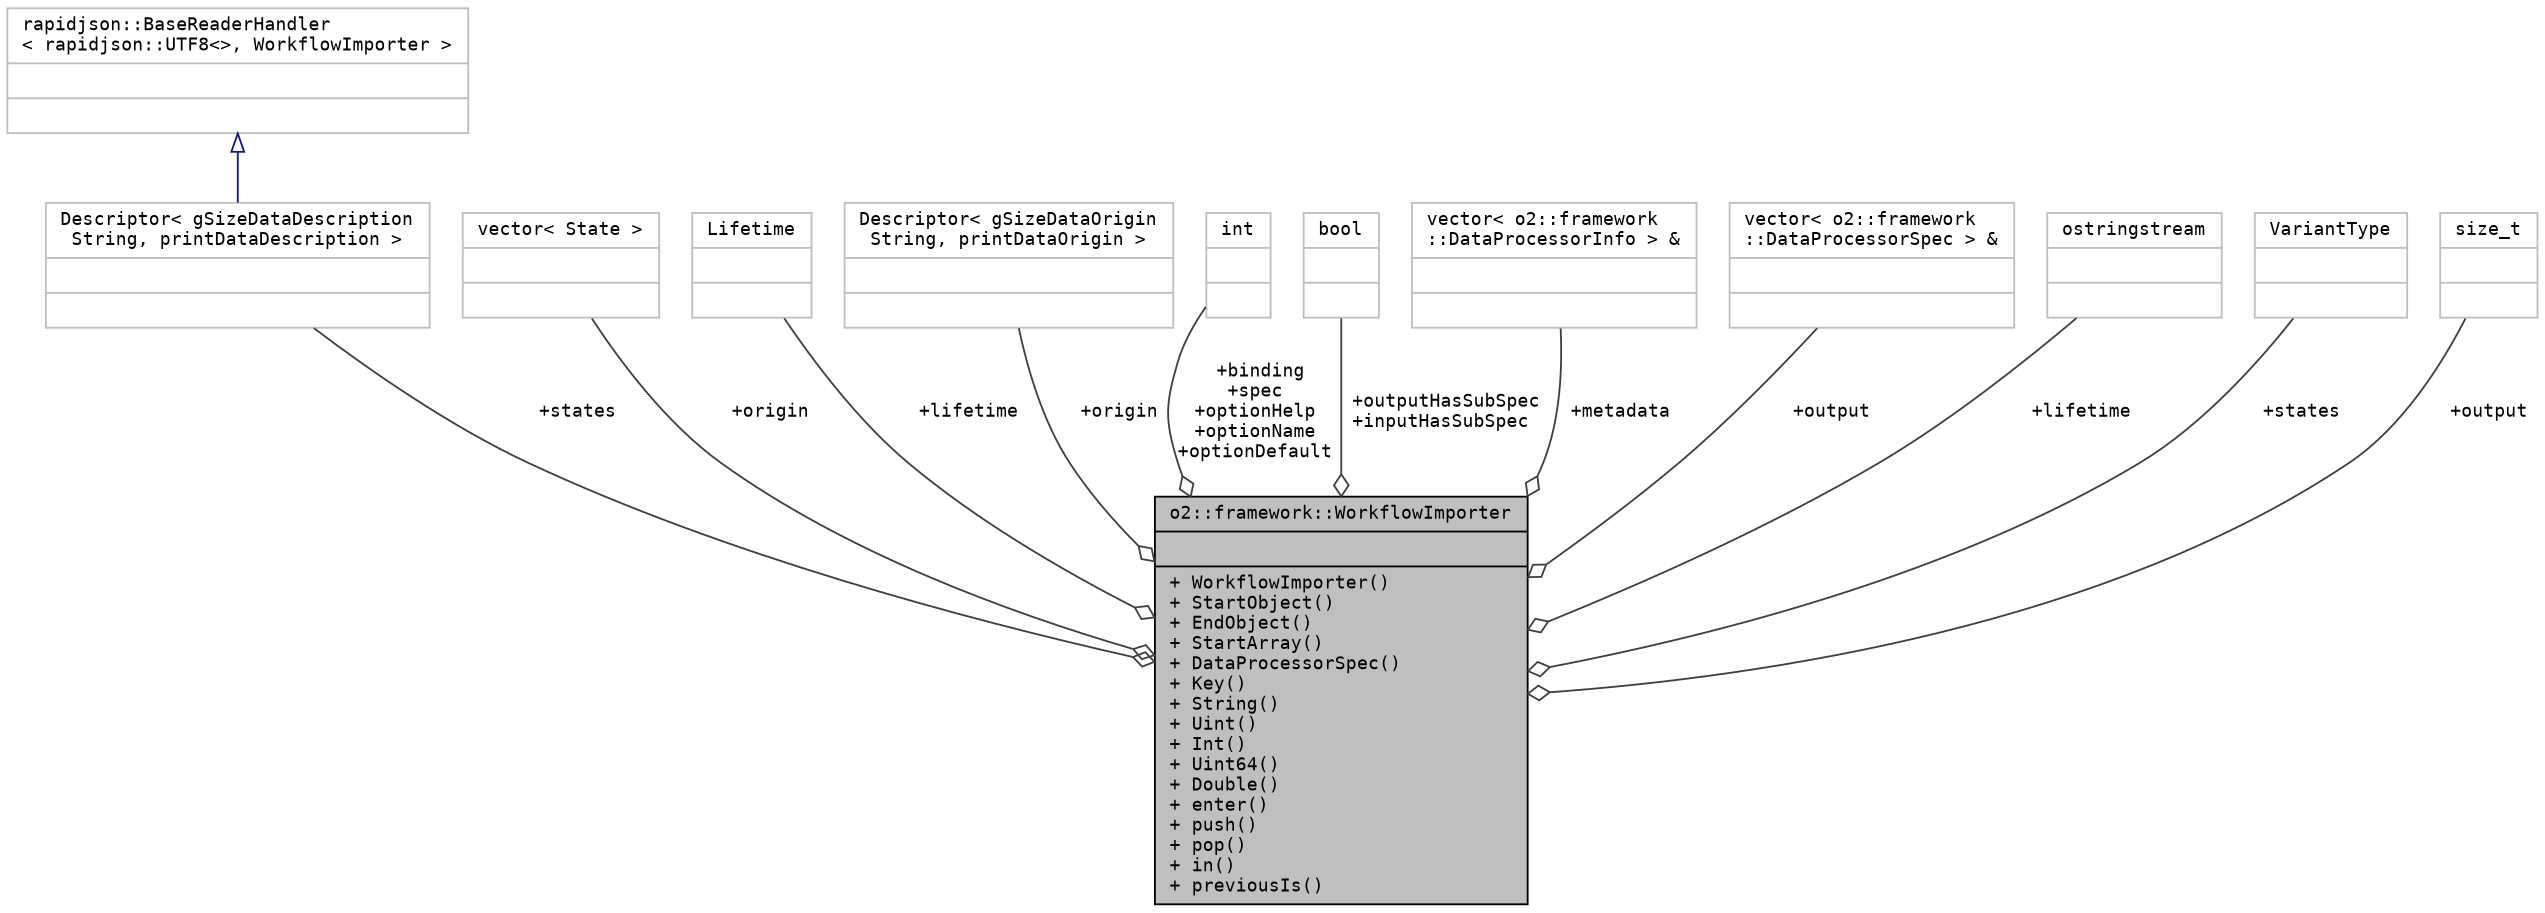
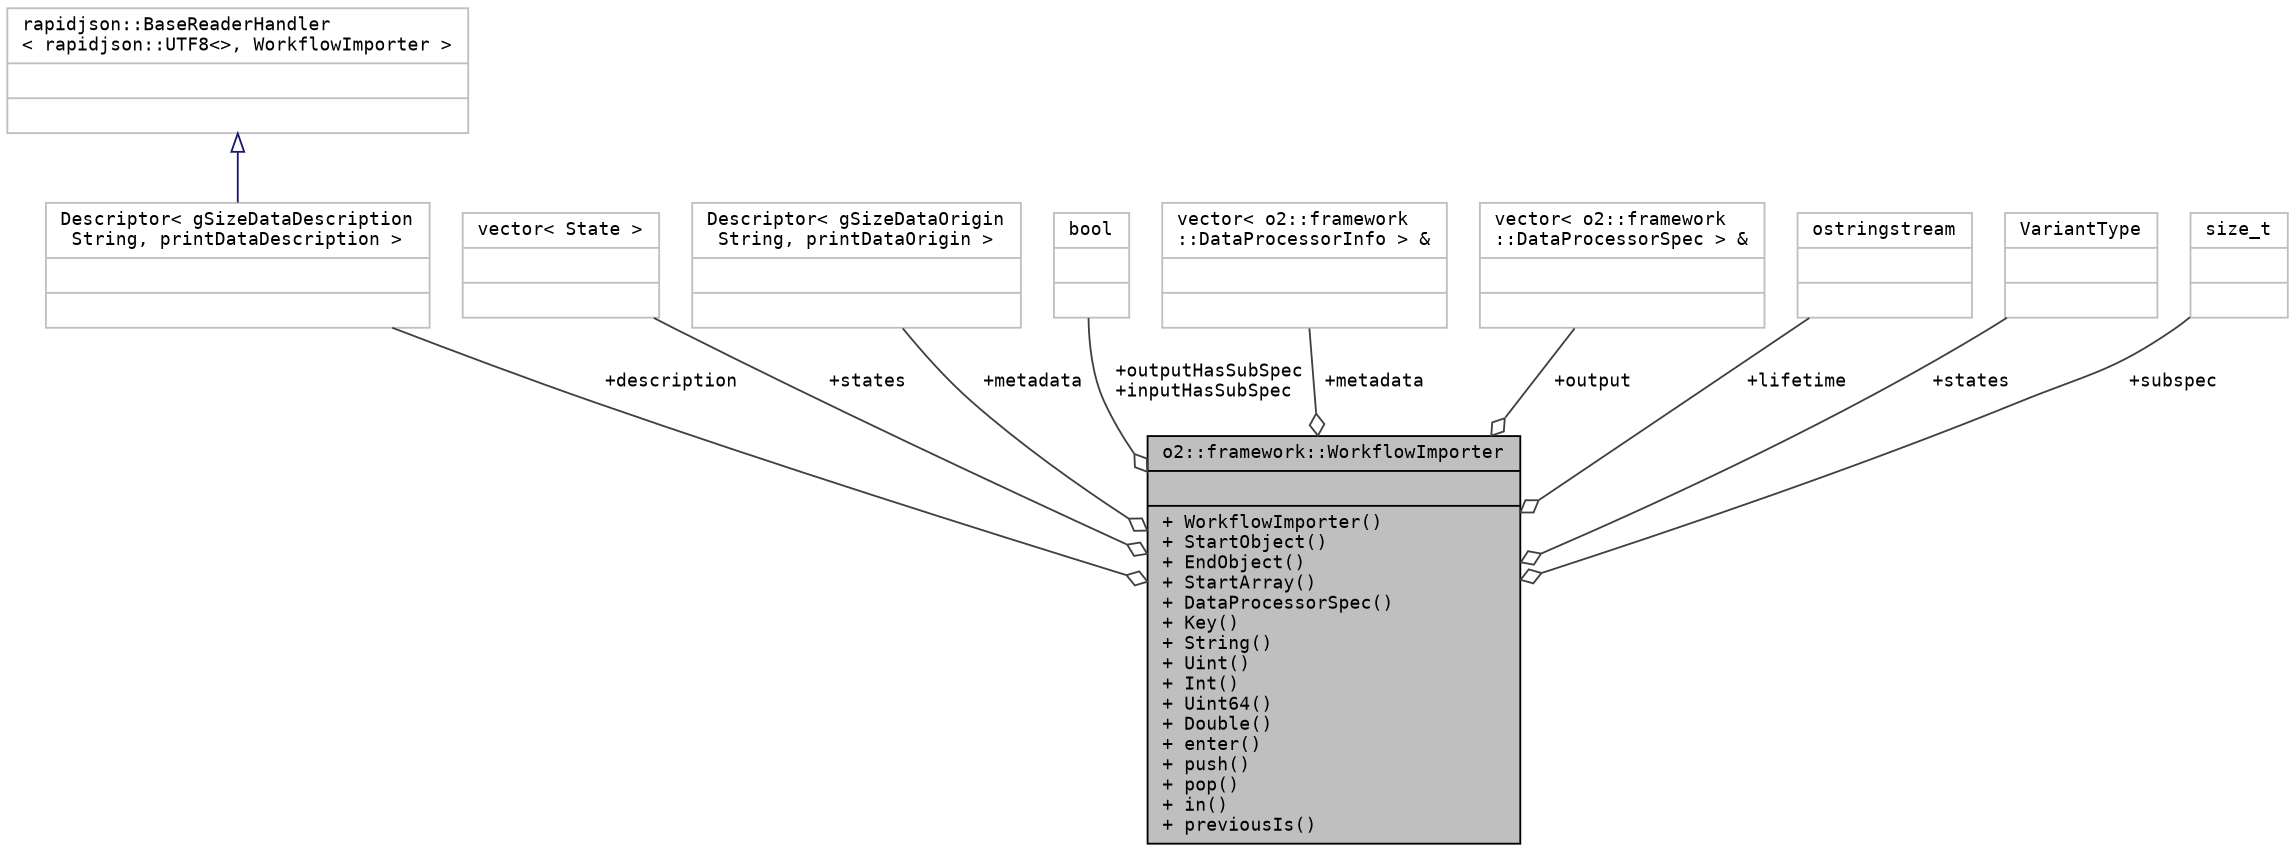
(752, 265) -> none
(1238, 265) -> none
(573, 412) -> (667, 382)
(766, 412) -> (863, 382)
(1115, 412) -> (1028, 382)
(2484, 412) -> (2168, 382)
